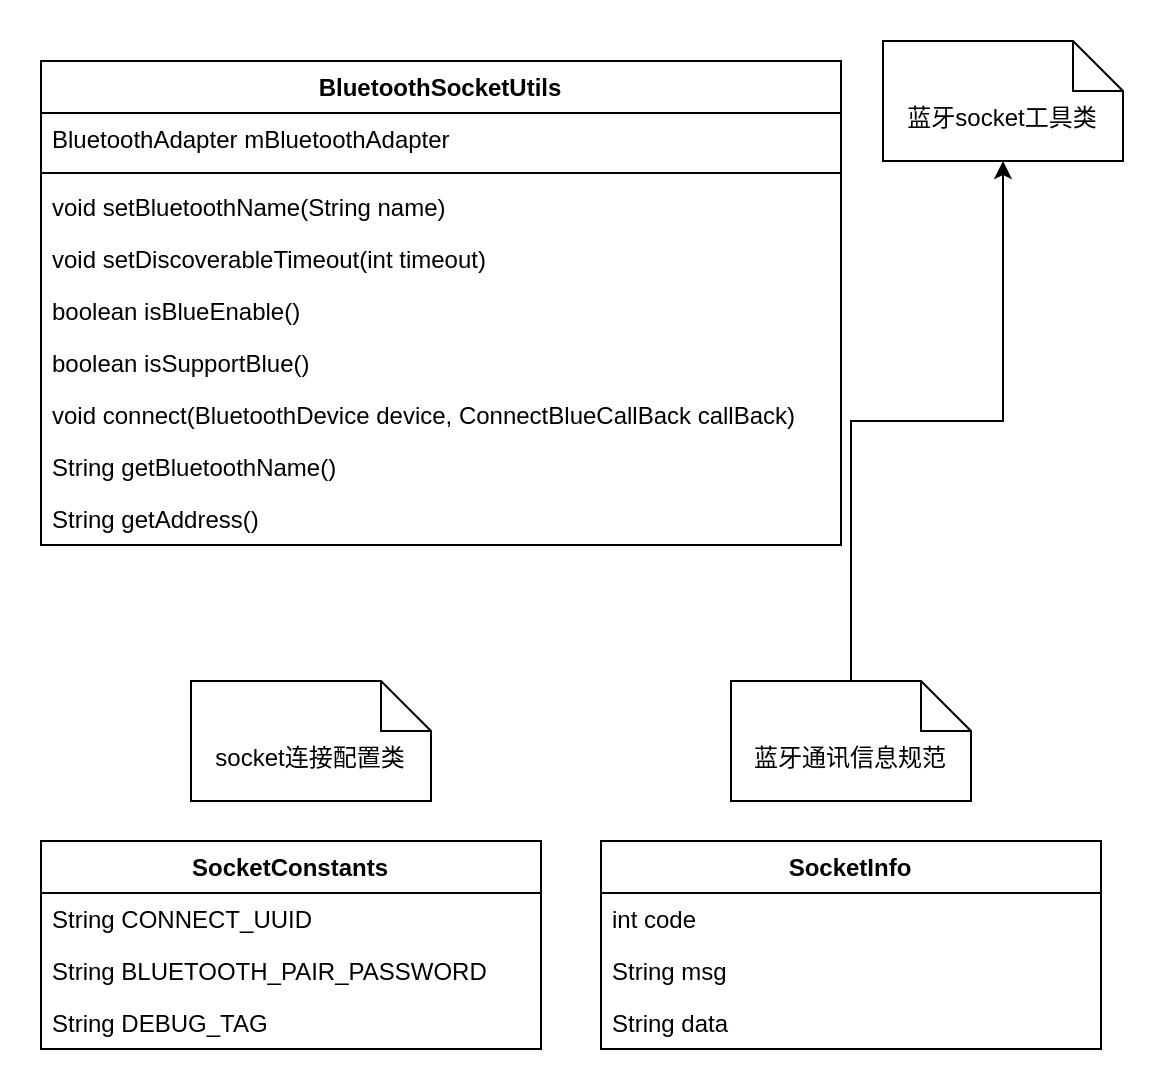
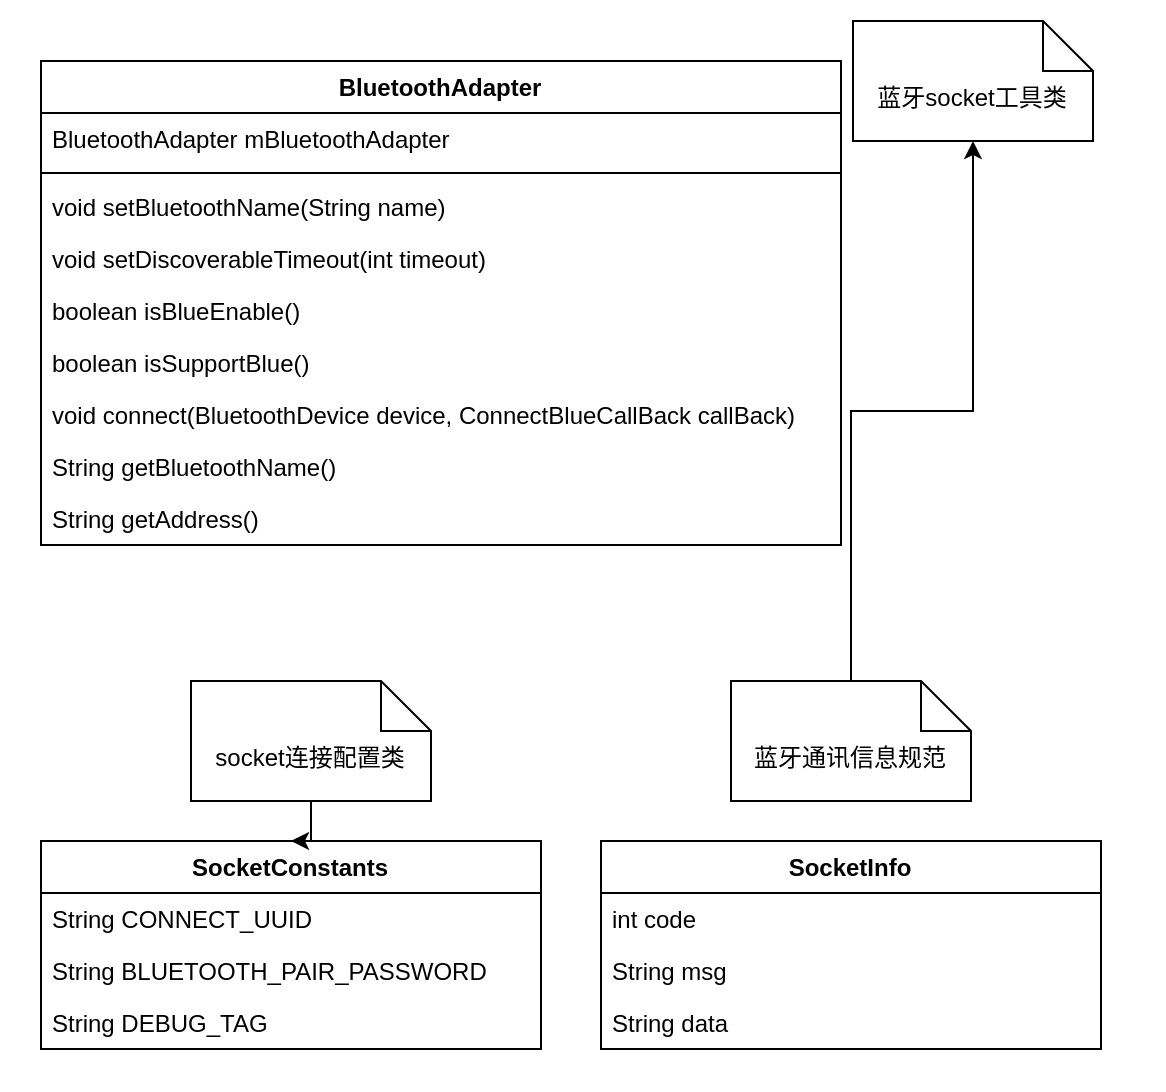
(440, 88) -> (440, 88)
(1003, 101) -> (973, 81)
none -> (311, 824)
